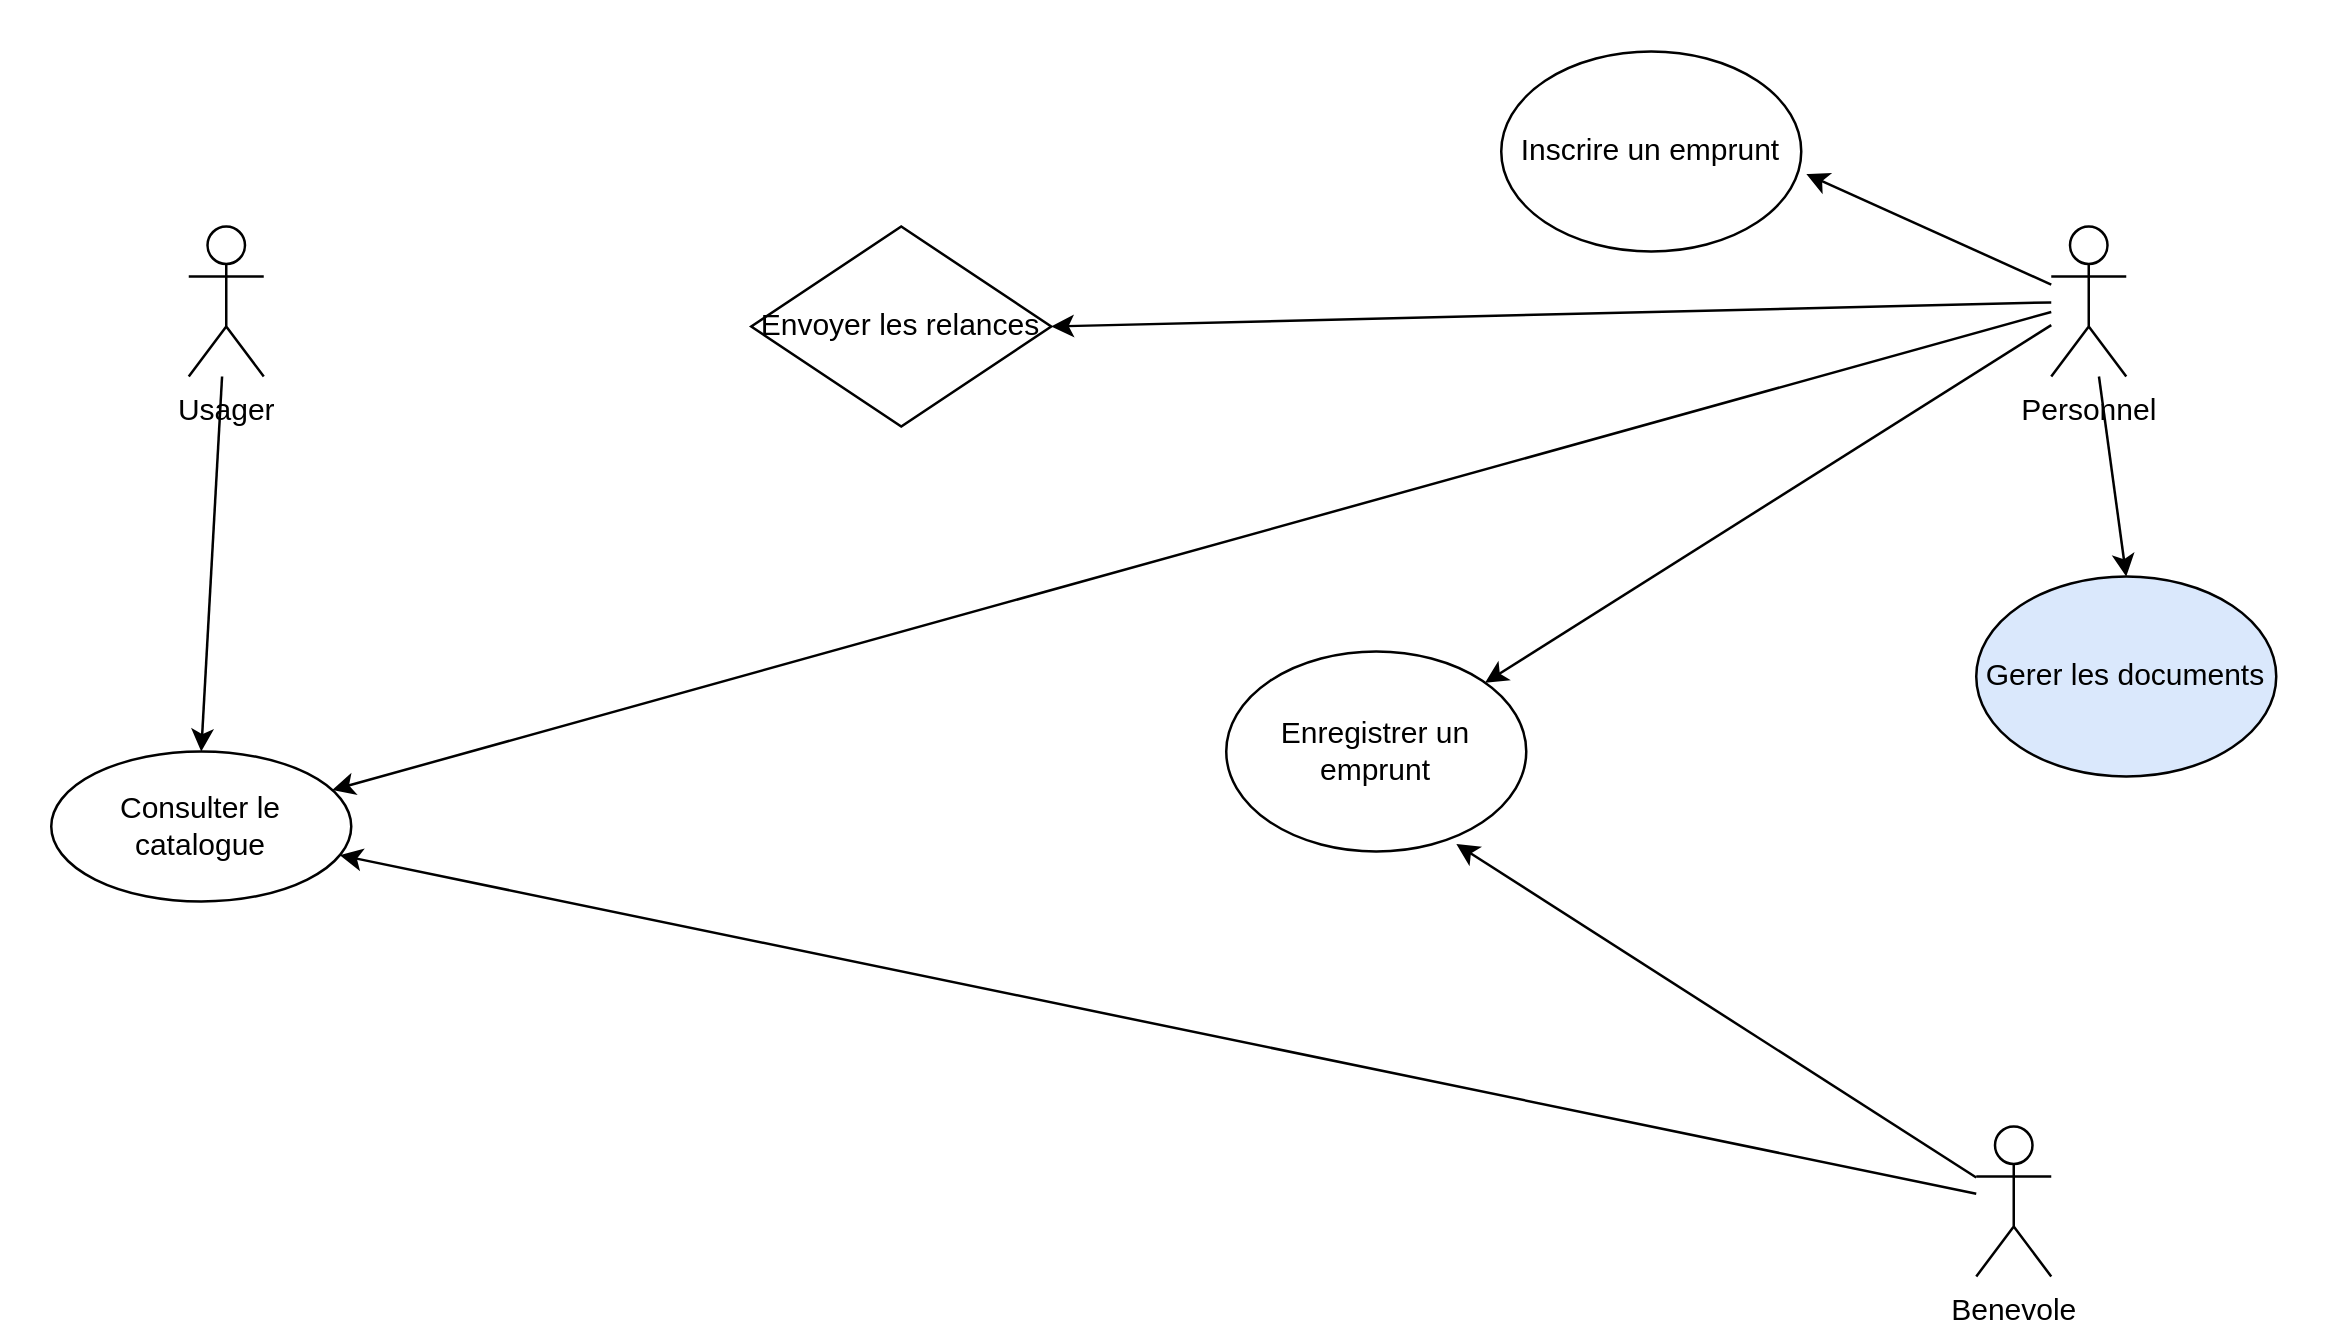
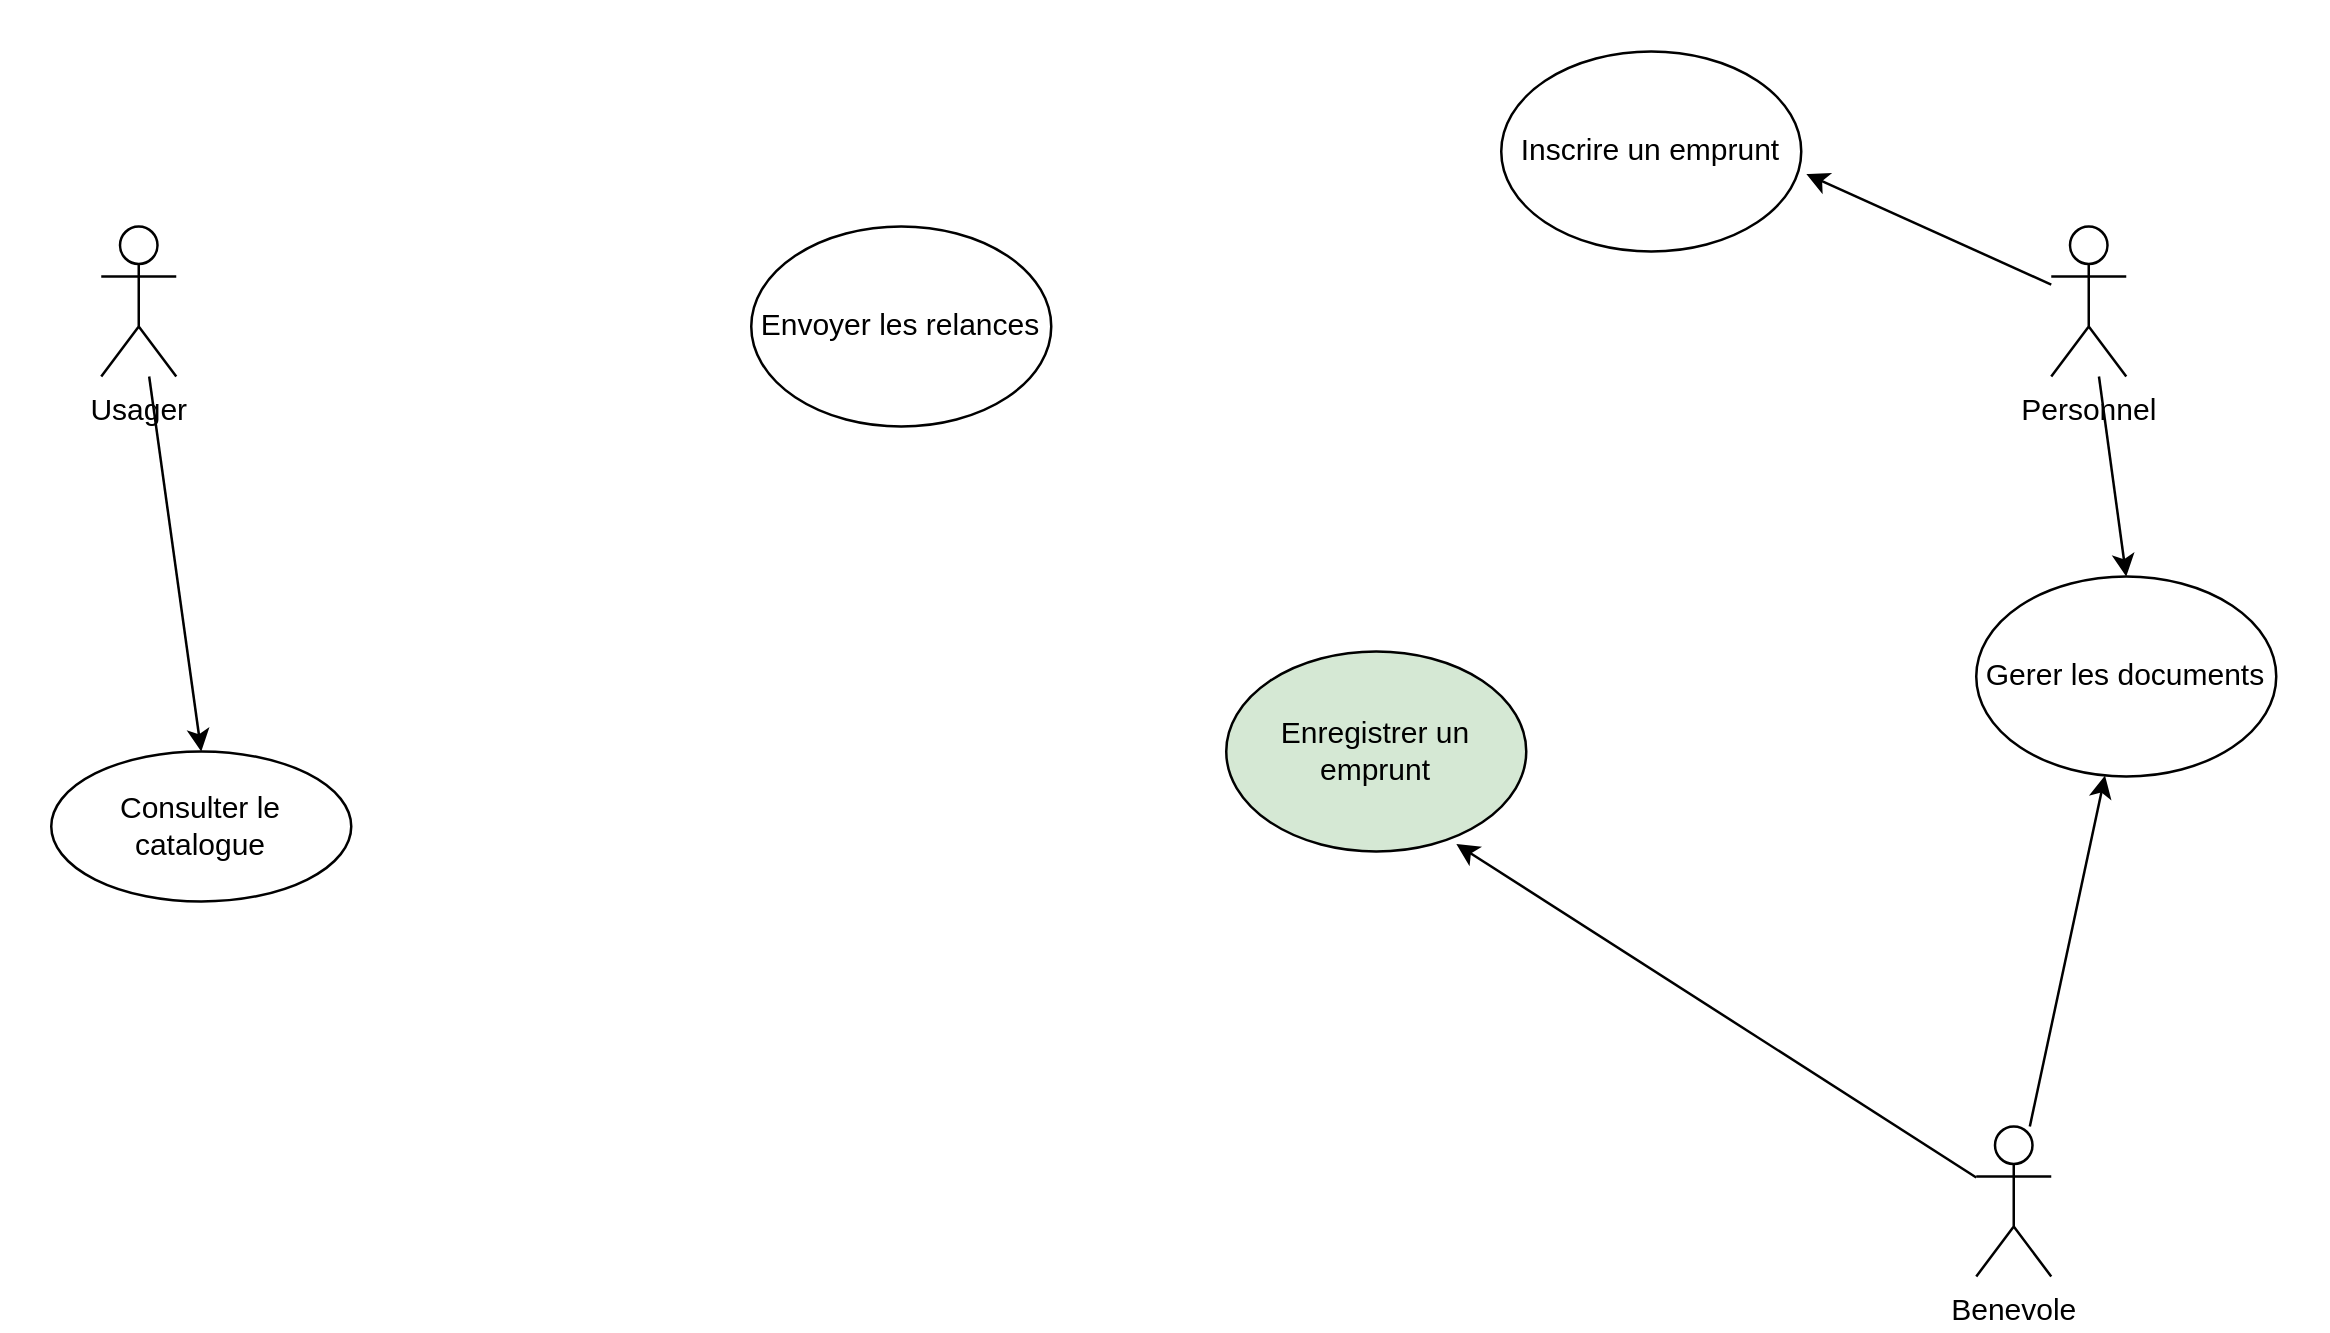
(226, 301) -> (139, 301)
(1559, 314) -> none
(901, 326) -> (901, 326)
(1775, 499) -> none
(1199, 549) -> none
(2126, 676) -> (2126, 676)
(1376, 751) -> (1376, 751)
(1166, 1026) -> (2066, 959)
